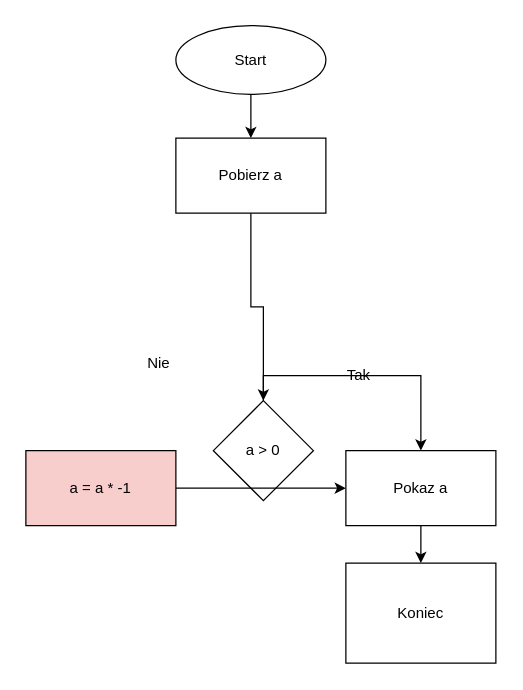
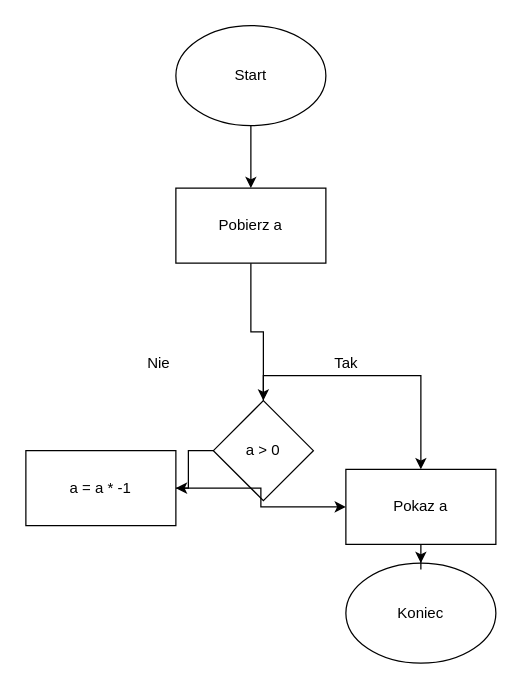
(251, 60) -> (251, 76)
(251, 176) -> (251, 226)
(358, 376) -> (346, 363)
none -> (188, 456)
(101, 488) -> (101, 488)
(421, 488) -> (421, 507)
(421, 613) -> (421, 613)
